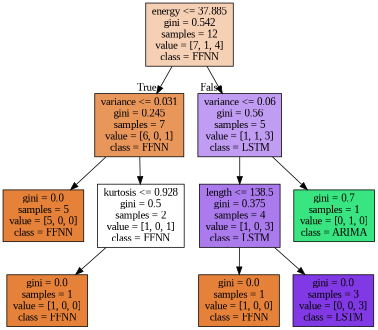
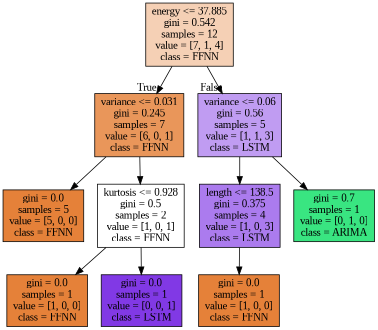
none -> (142, 301)
(333, 301) -> none
